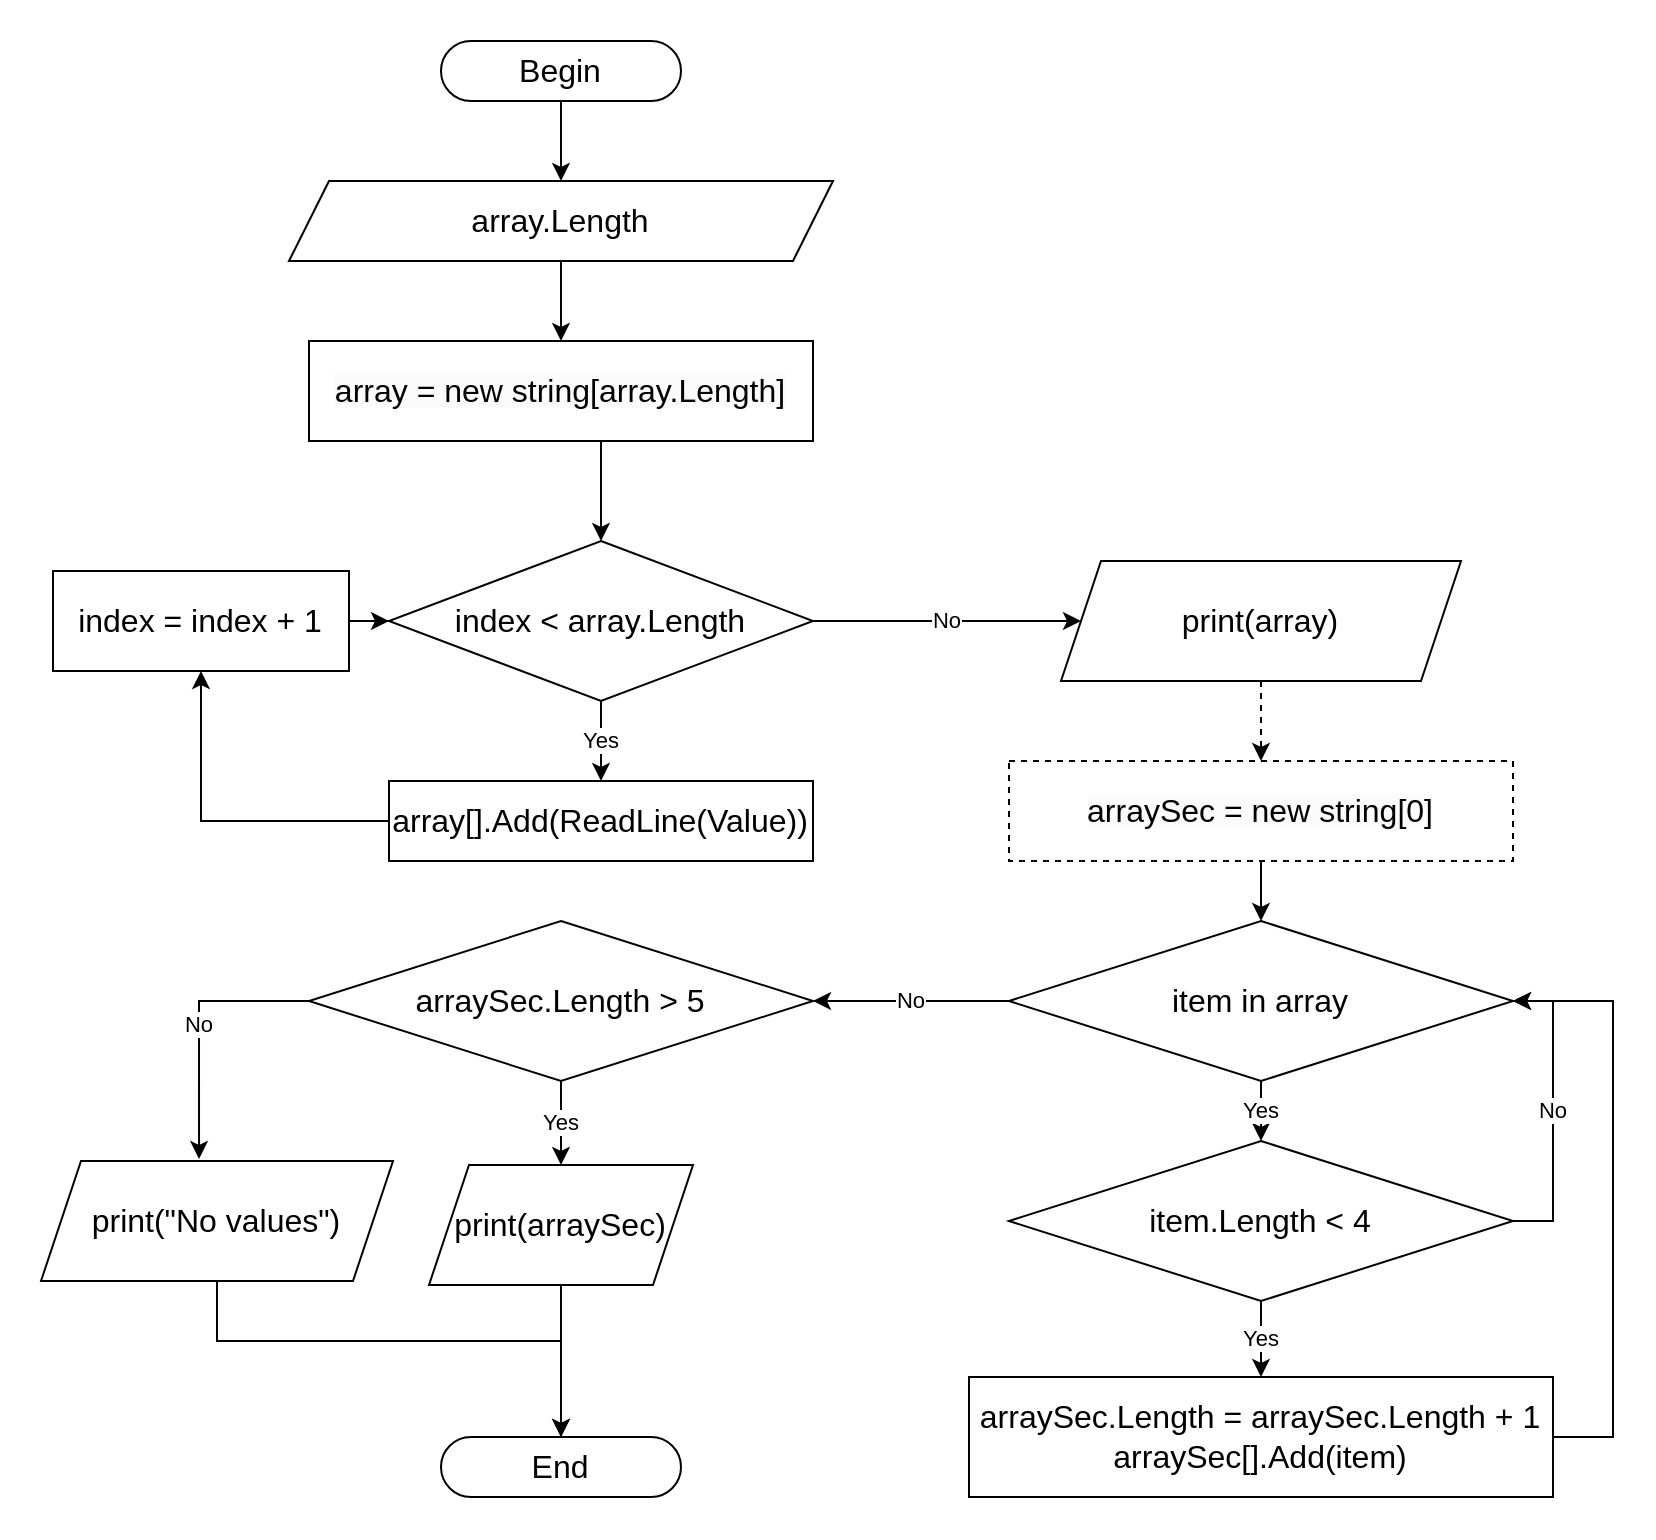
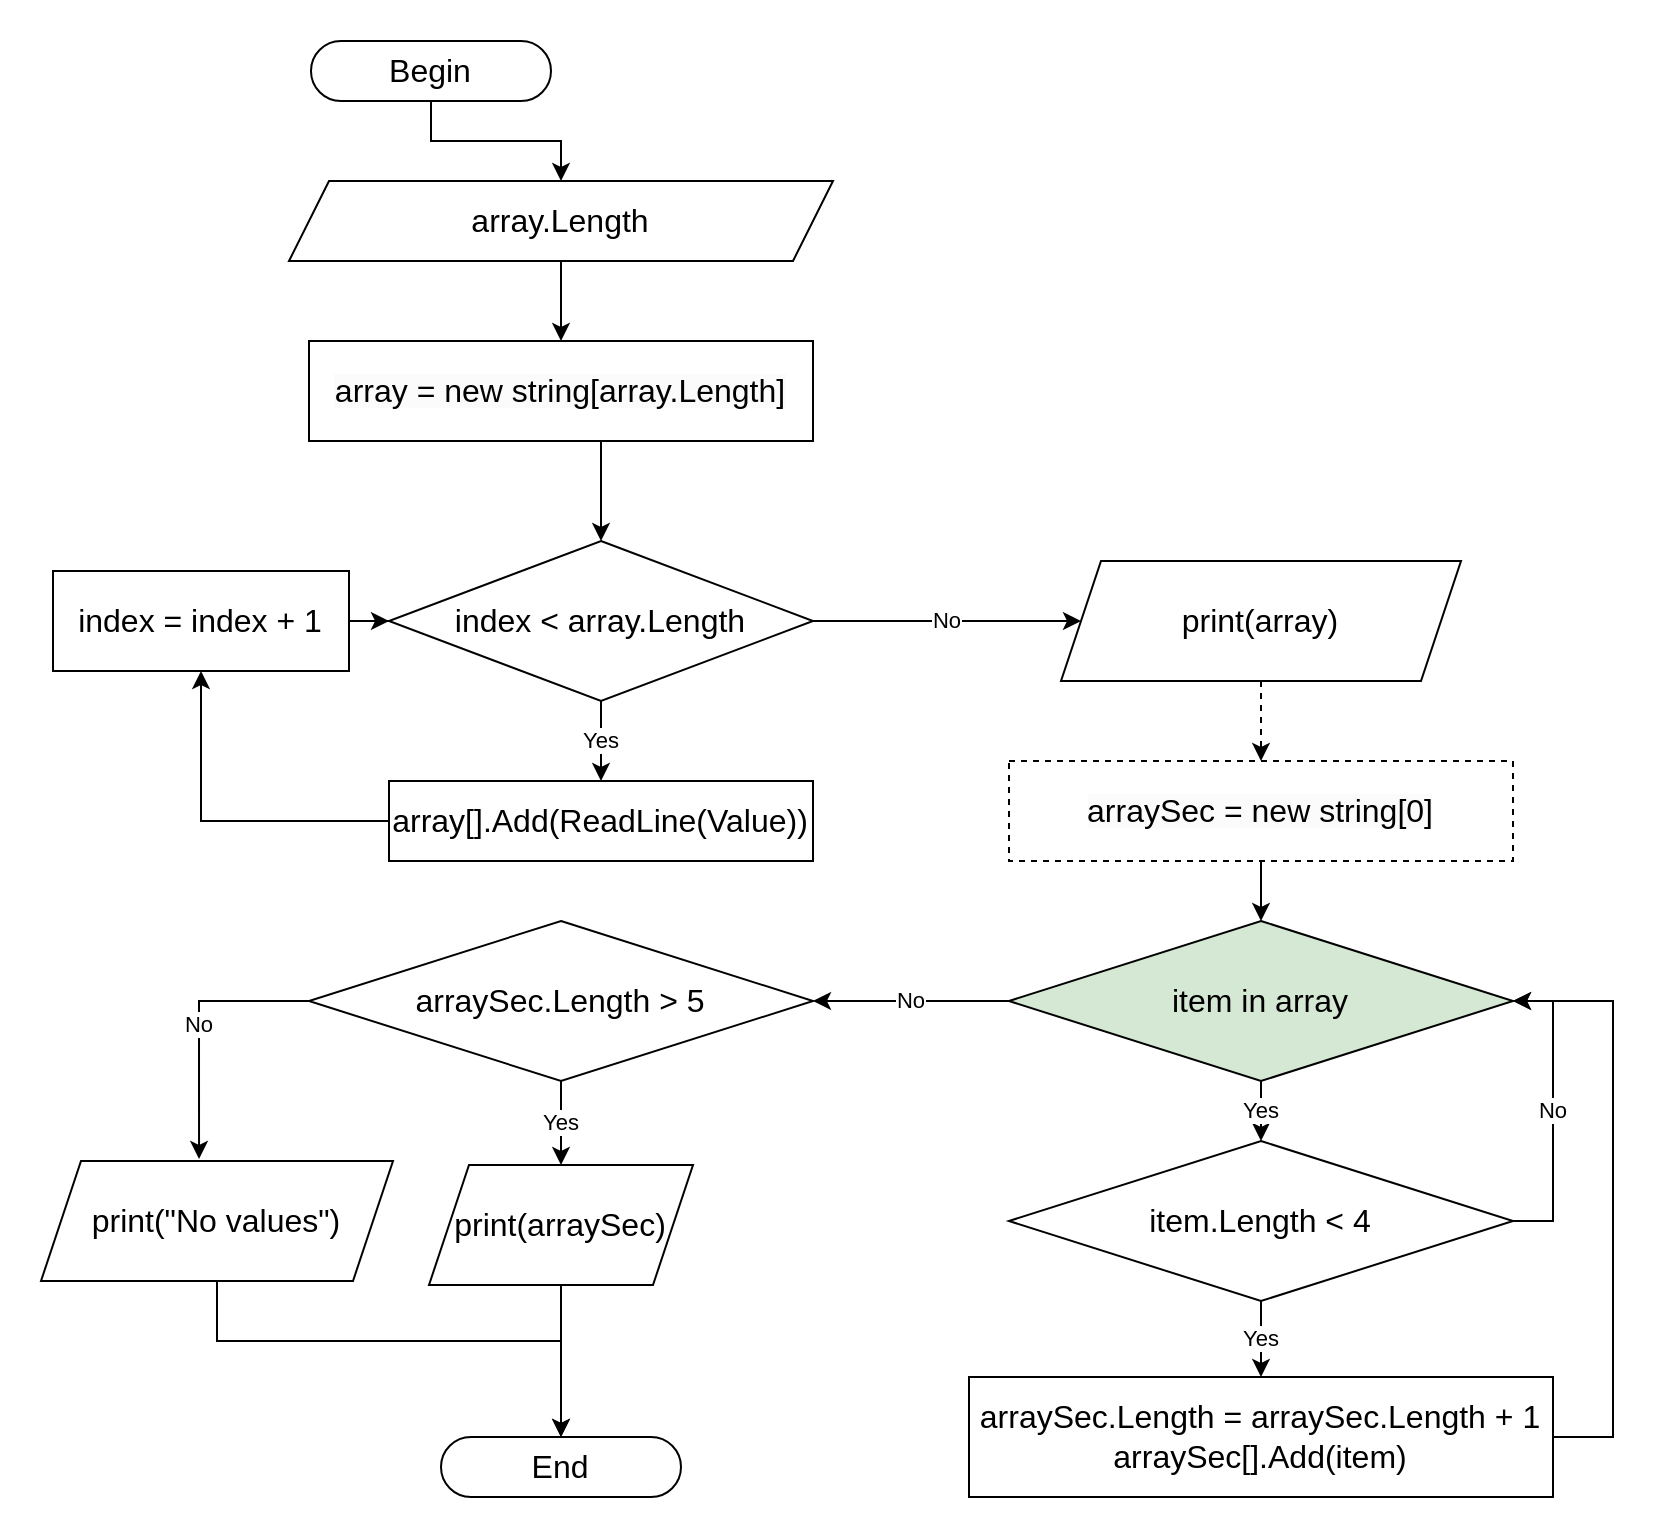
(561, 71) -> (431, 71)
(1261, 1001) -> (1261, 1001)
